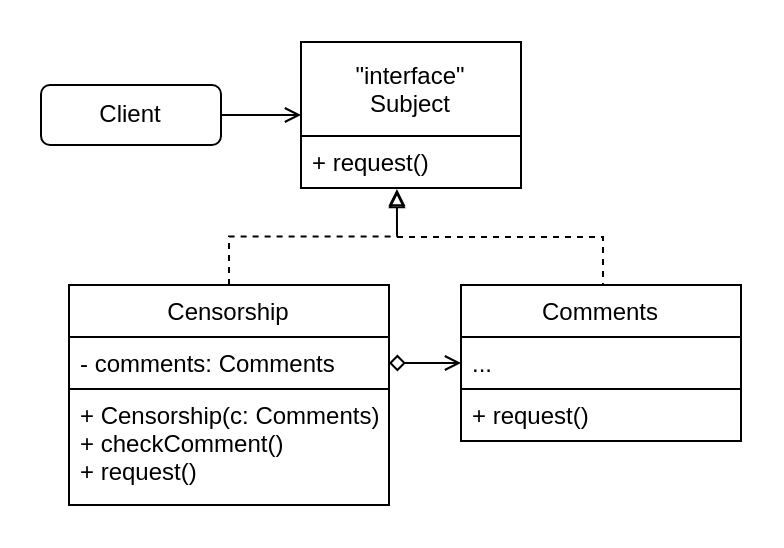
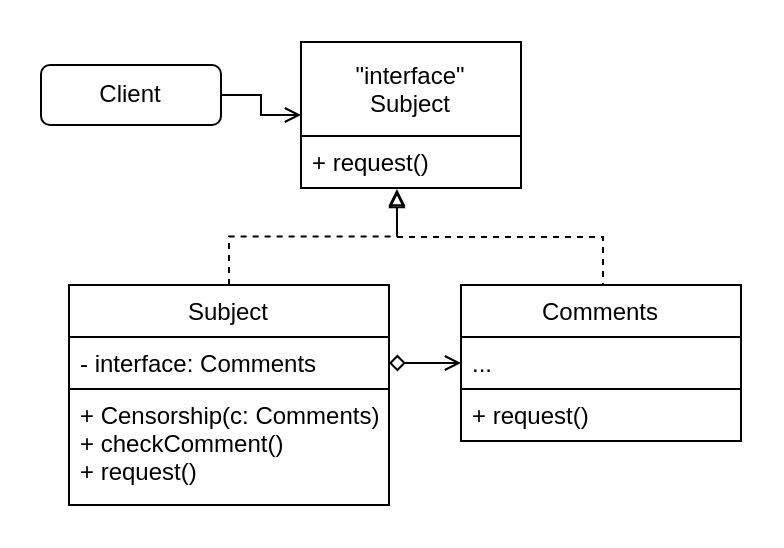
(131, 115) -> (131, 95)
(228, 312) -> (228, 312)
(211, 364) -> (215, 364)
